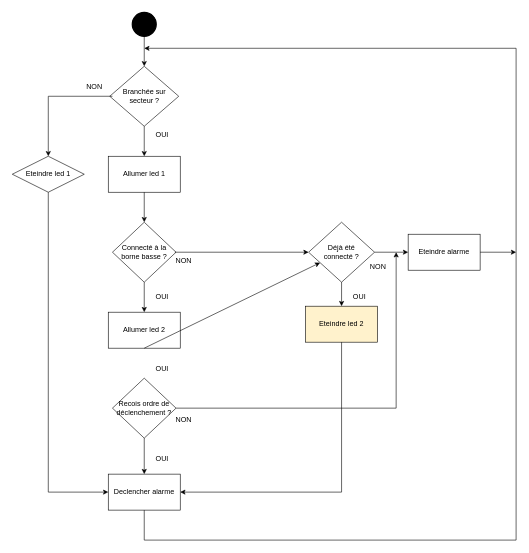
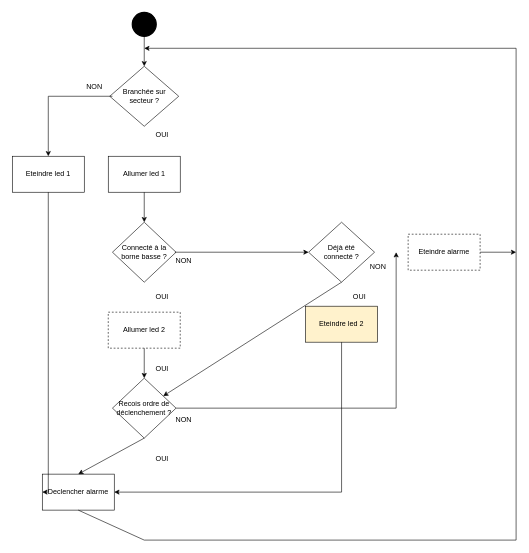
(144, 150) -> none
(48, 174) -> (48, 174)
(402, 252) -> none
(444, 252) -> (444, 252)
(342, 292) -> (255, 338)
(144, 306) -> none
(144, 330) -> (144, 330)
(177, 332) -> (144, 372)
(144, 492) -> (78, 492)
